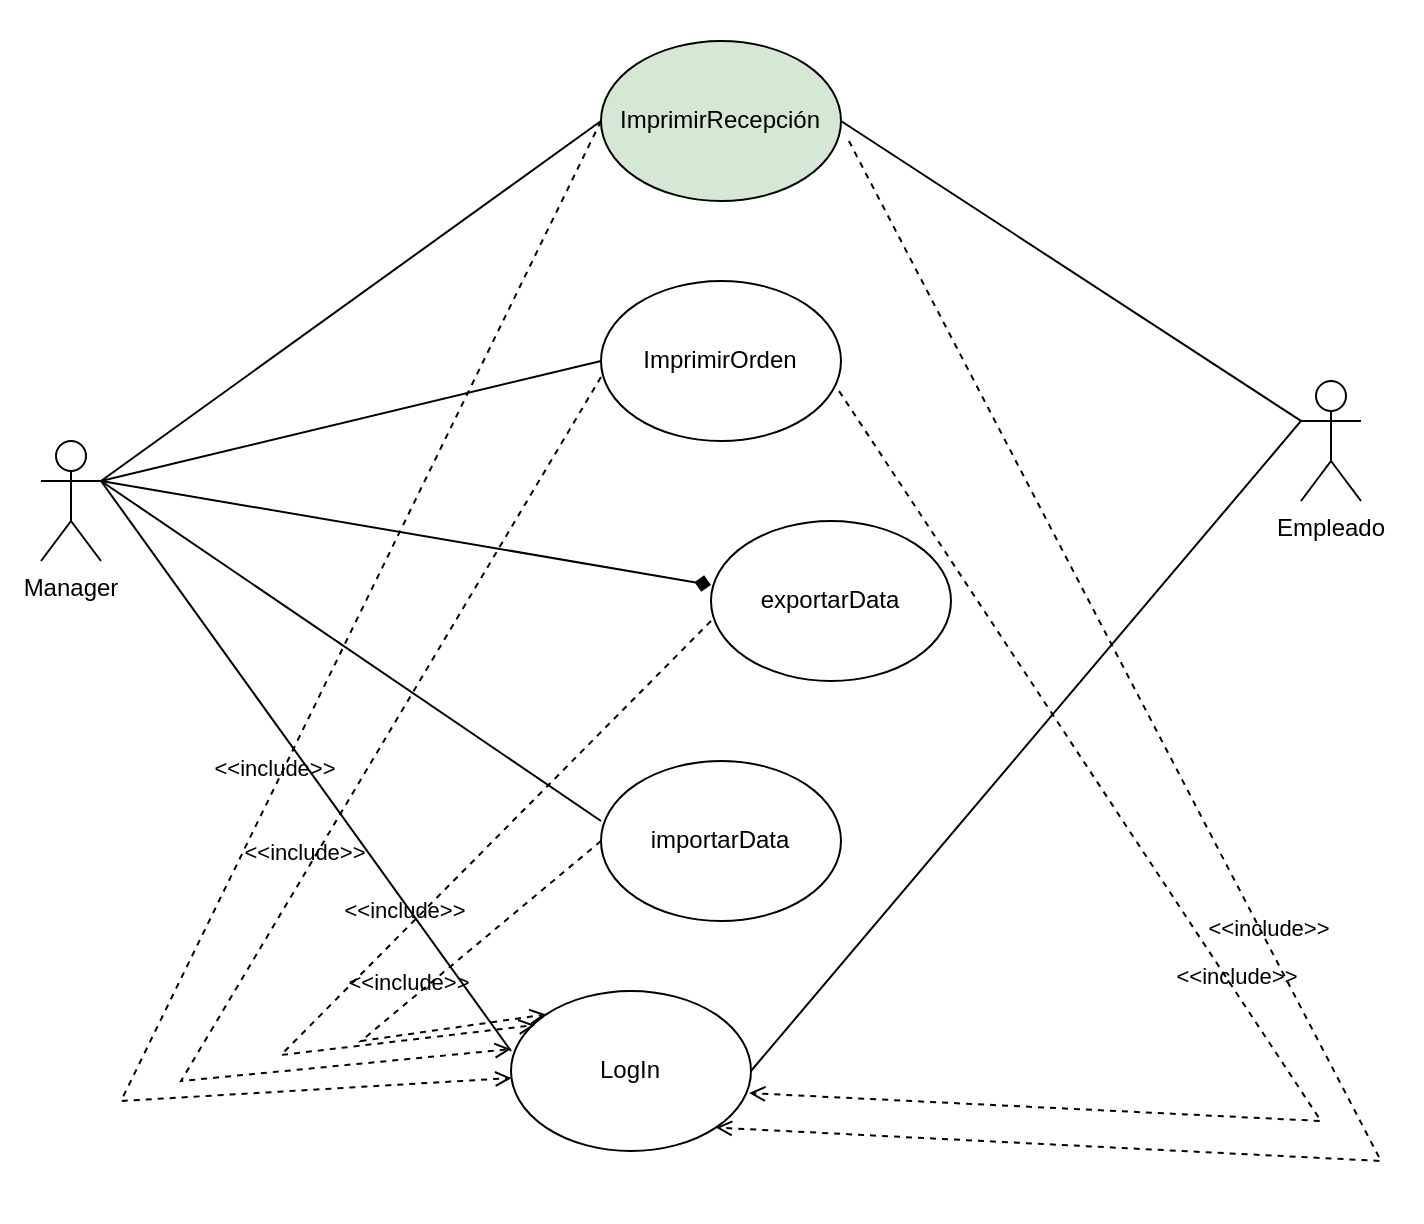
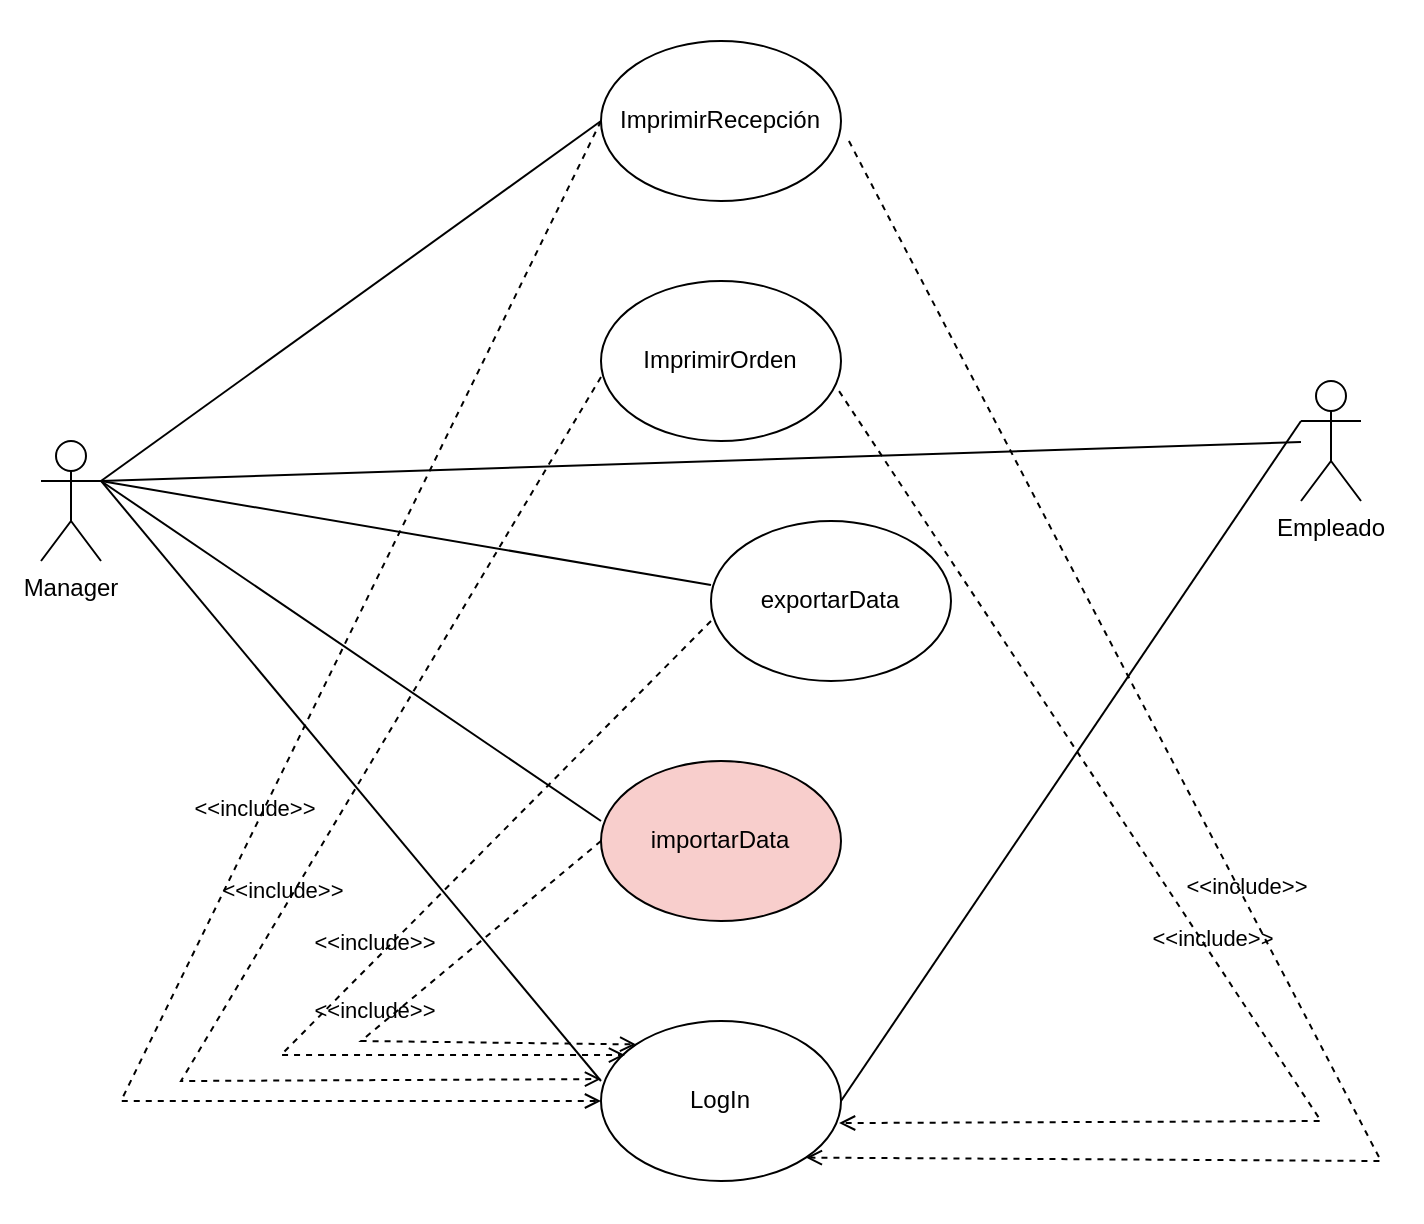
(721, 121) -> (721, 121)
(1069, 270) -> none
(286, 437) -> (715, 461)
(695, 582) -> (702, 583)
(721, 841) -> (721, 841)
(631, 1071) -> (721, 1101)
